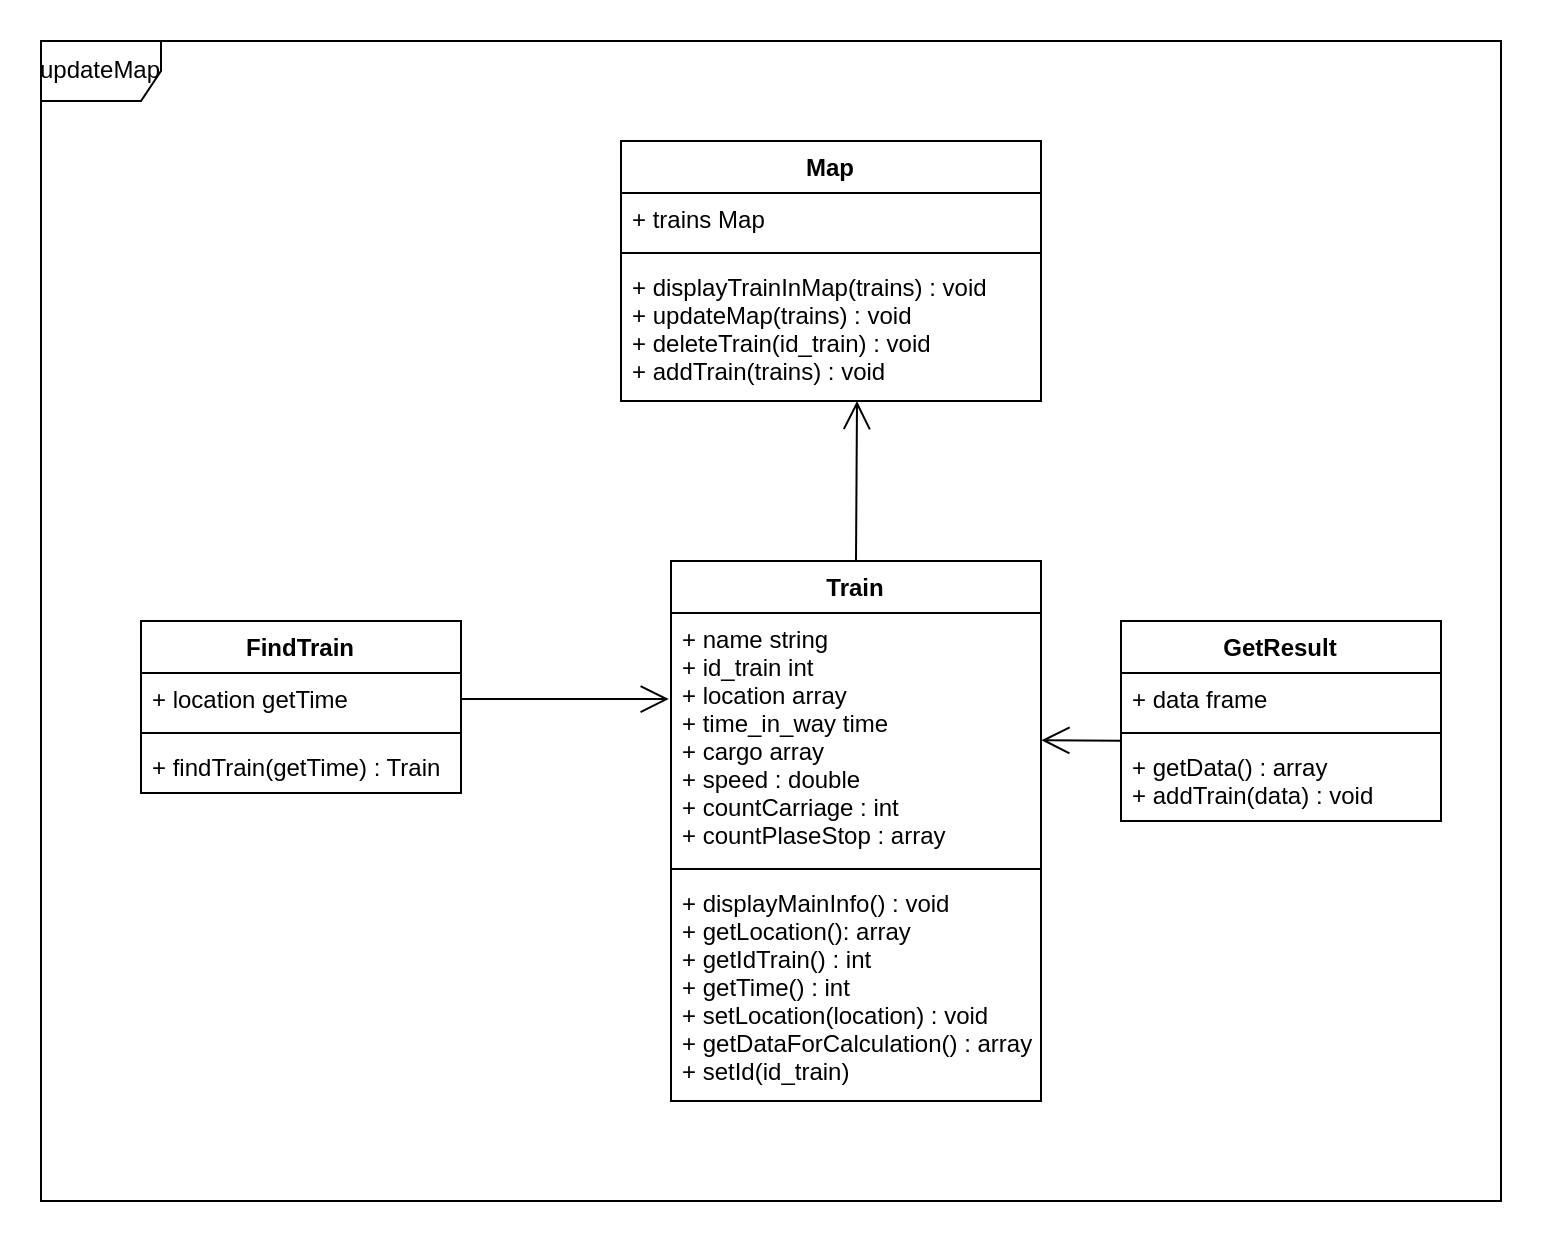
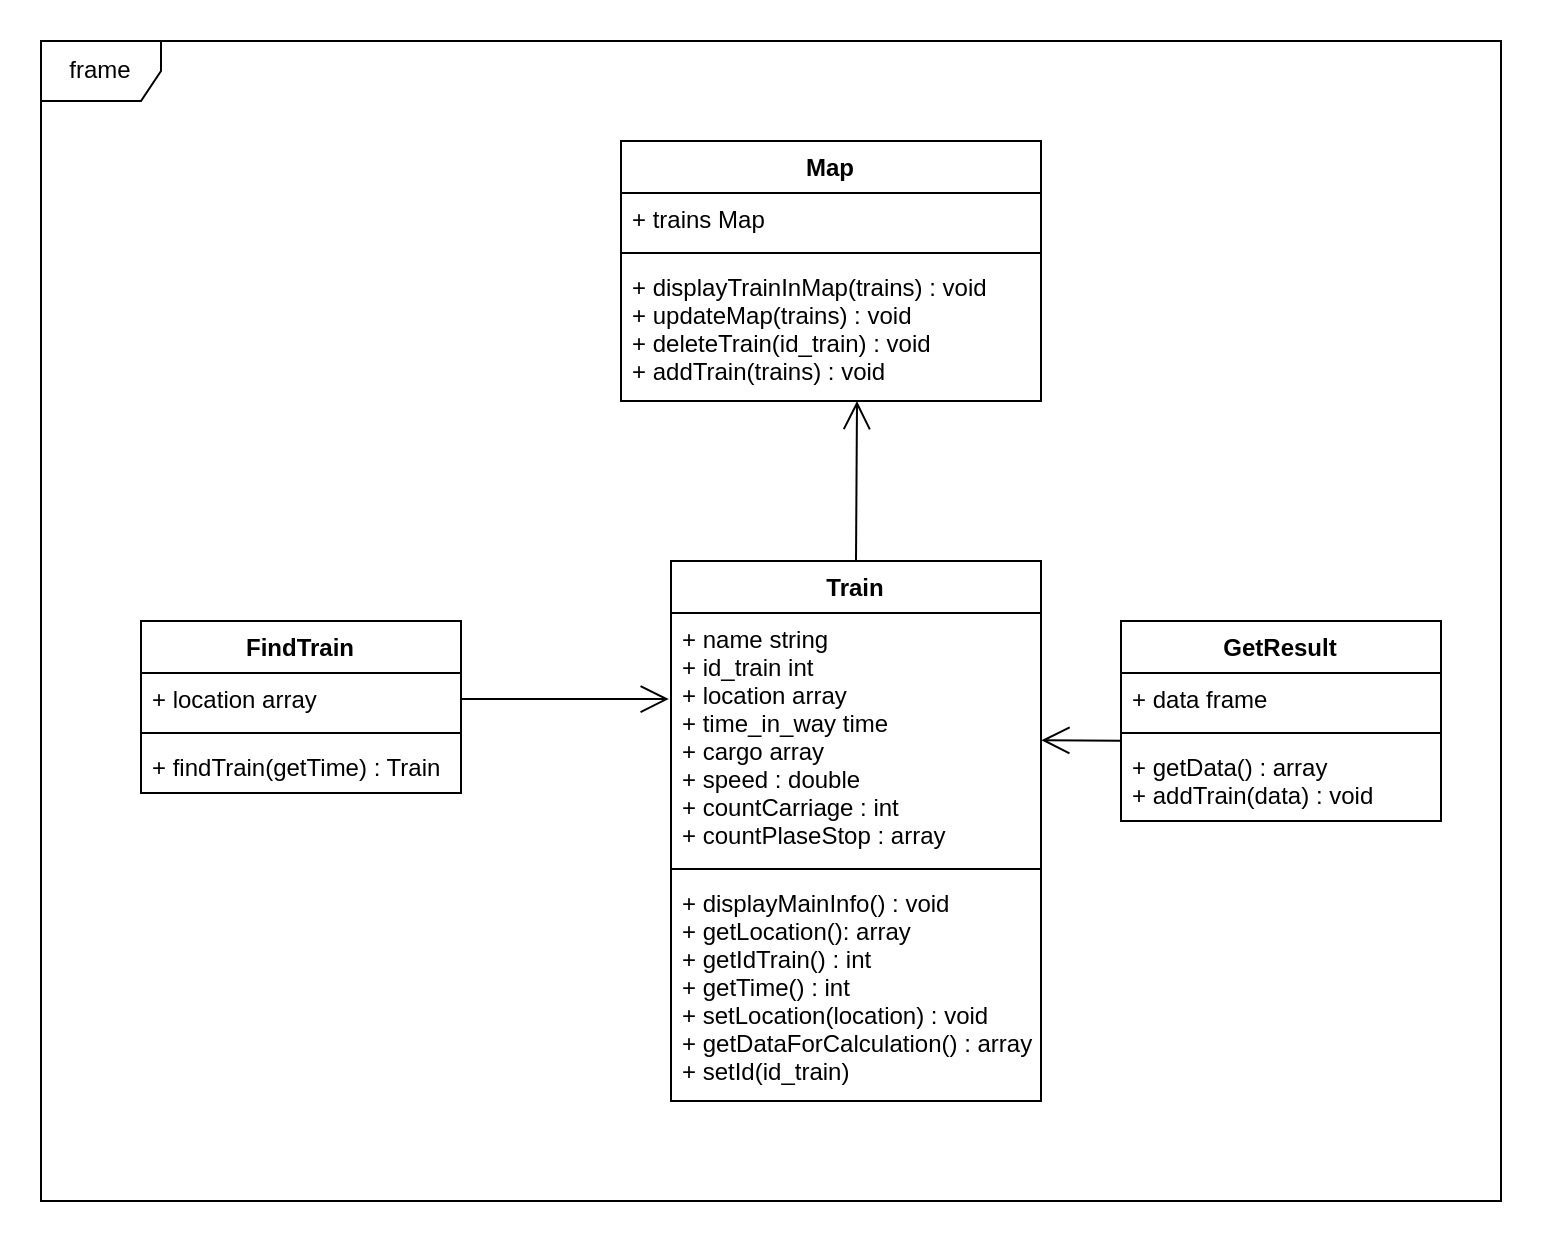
(101, 71) -> (101, 71)
(257, 700) -> (247, 700)
